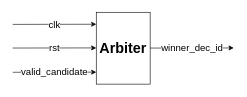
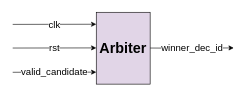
(123, 48) -> (123, 48)
